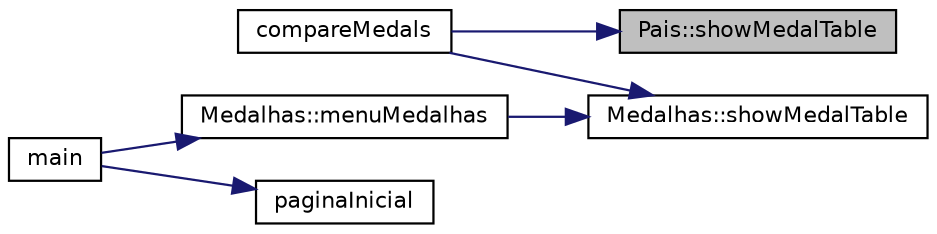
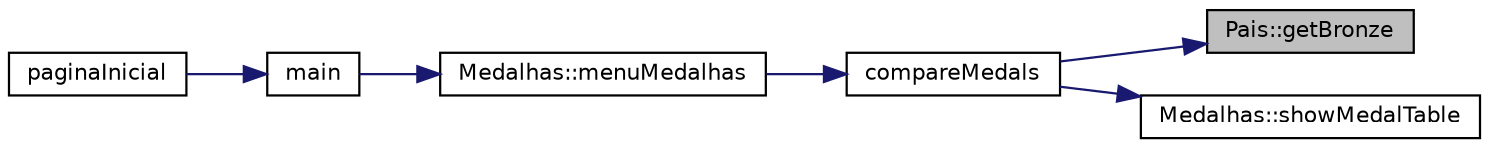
(758, 31) -> (1310, 31)
(537, 117) -> (795, 74)
(167, 176) -> (215, 74)
